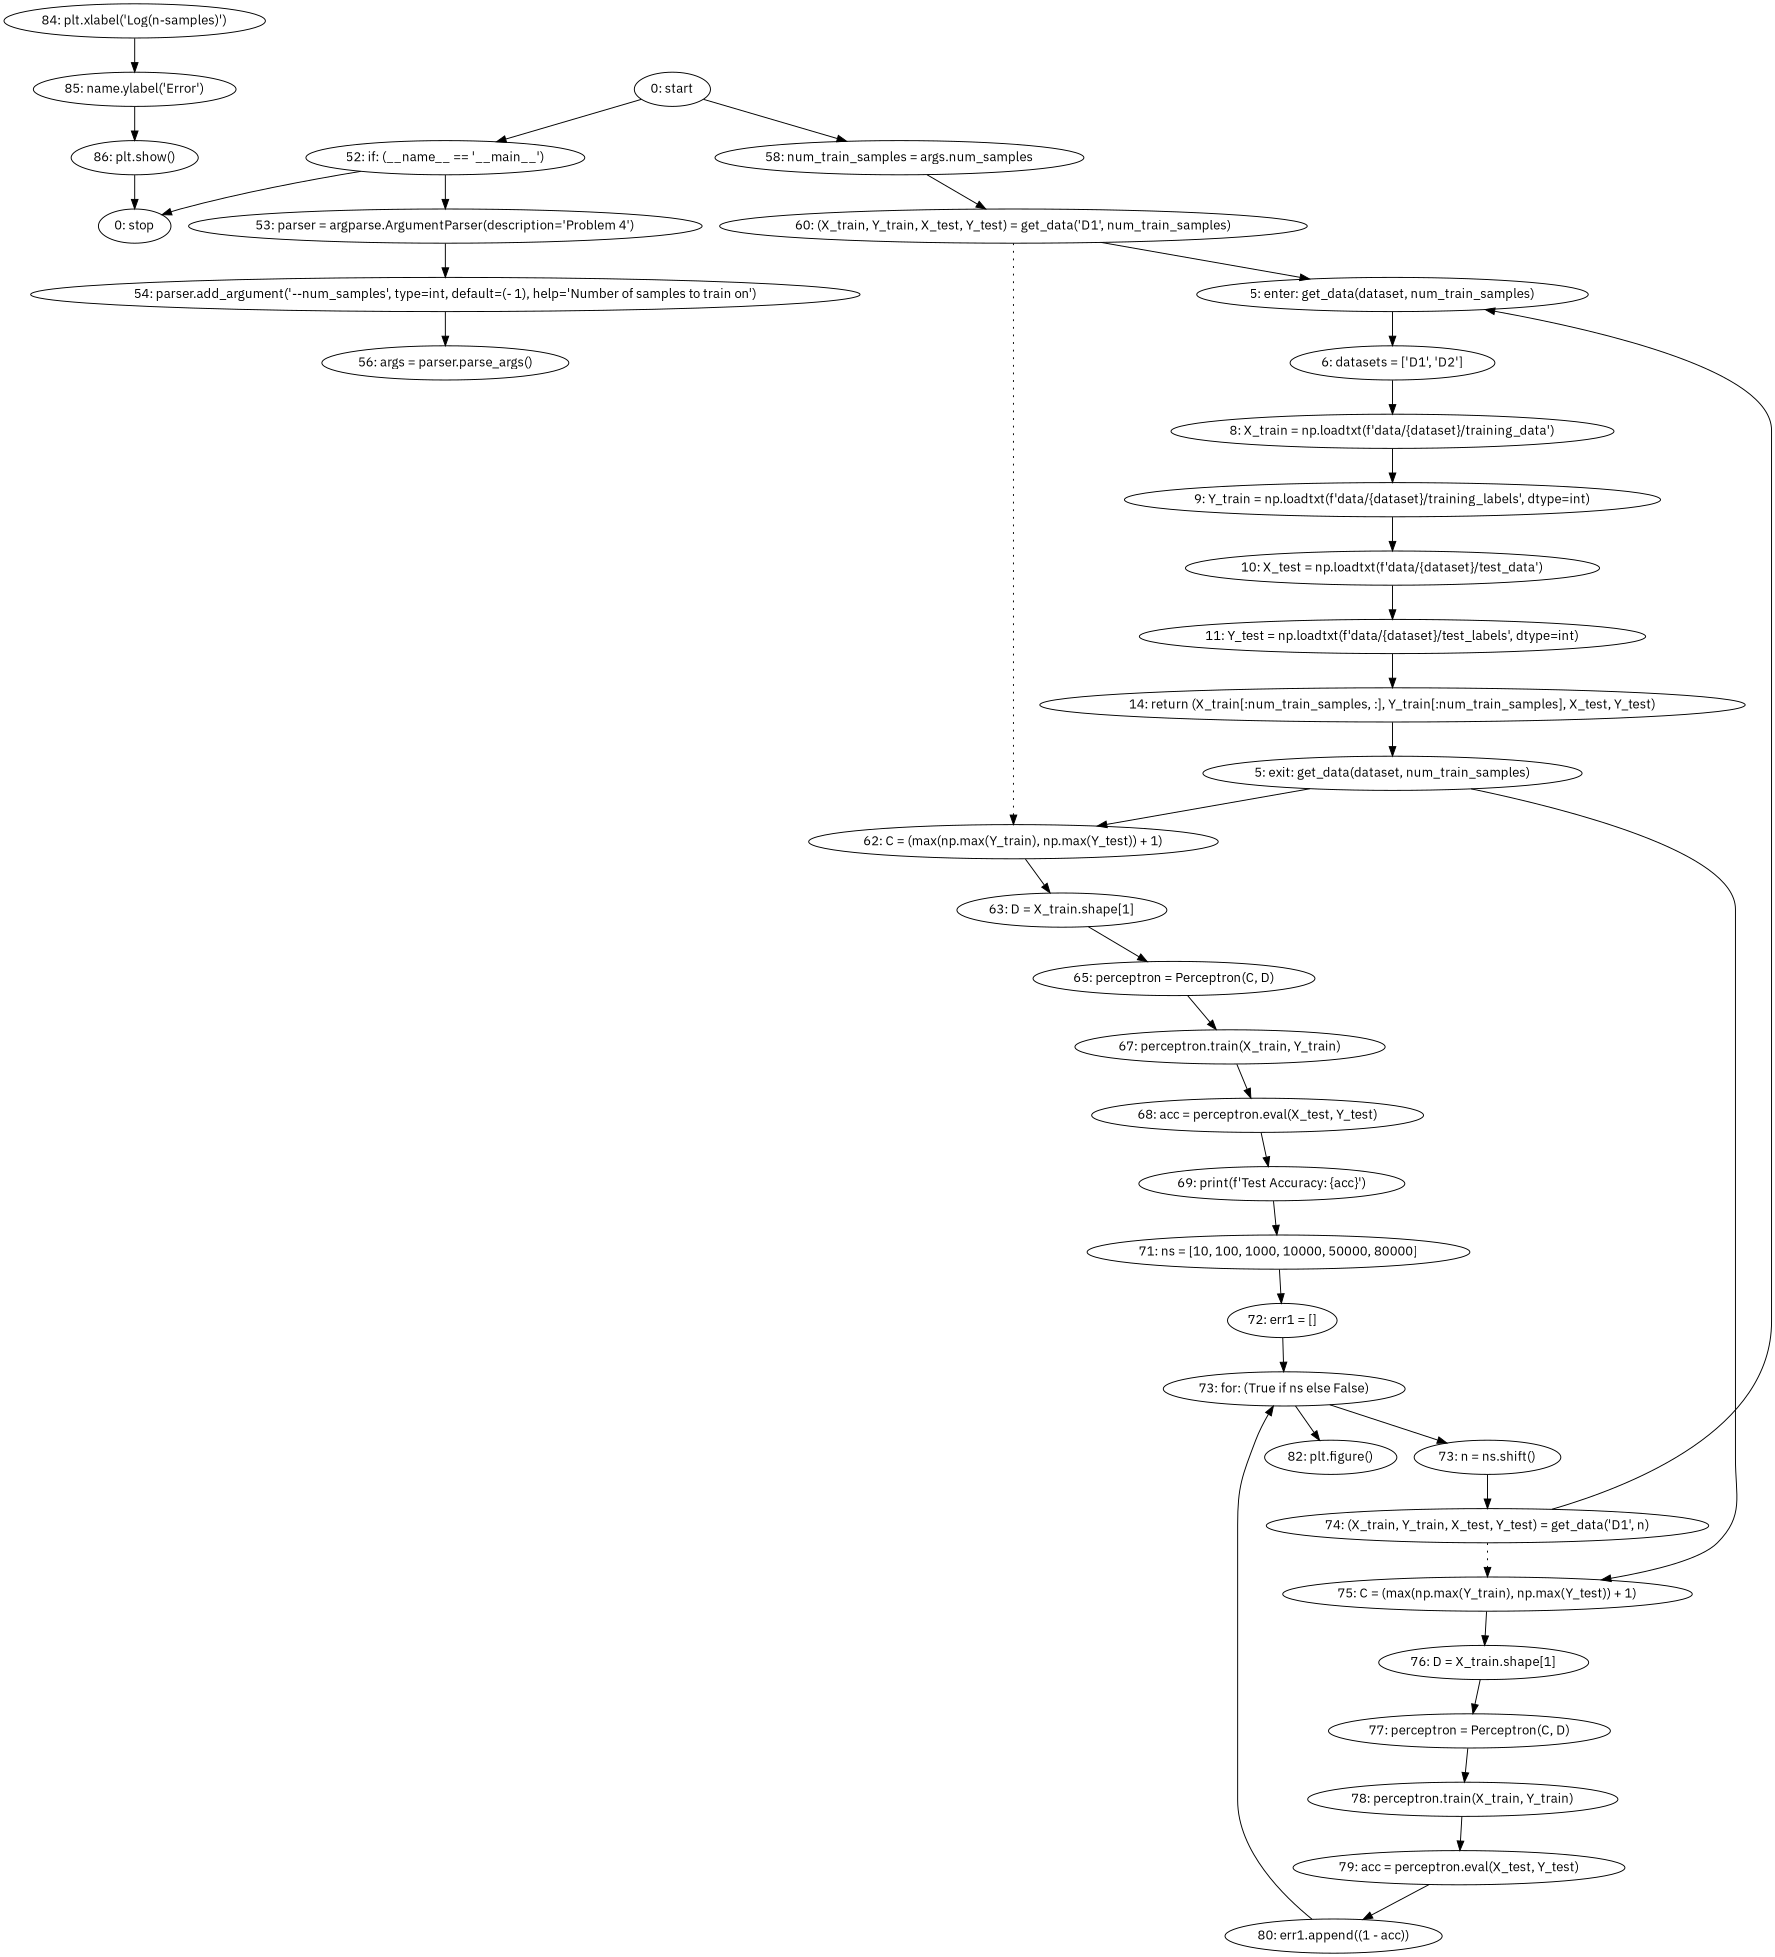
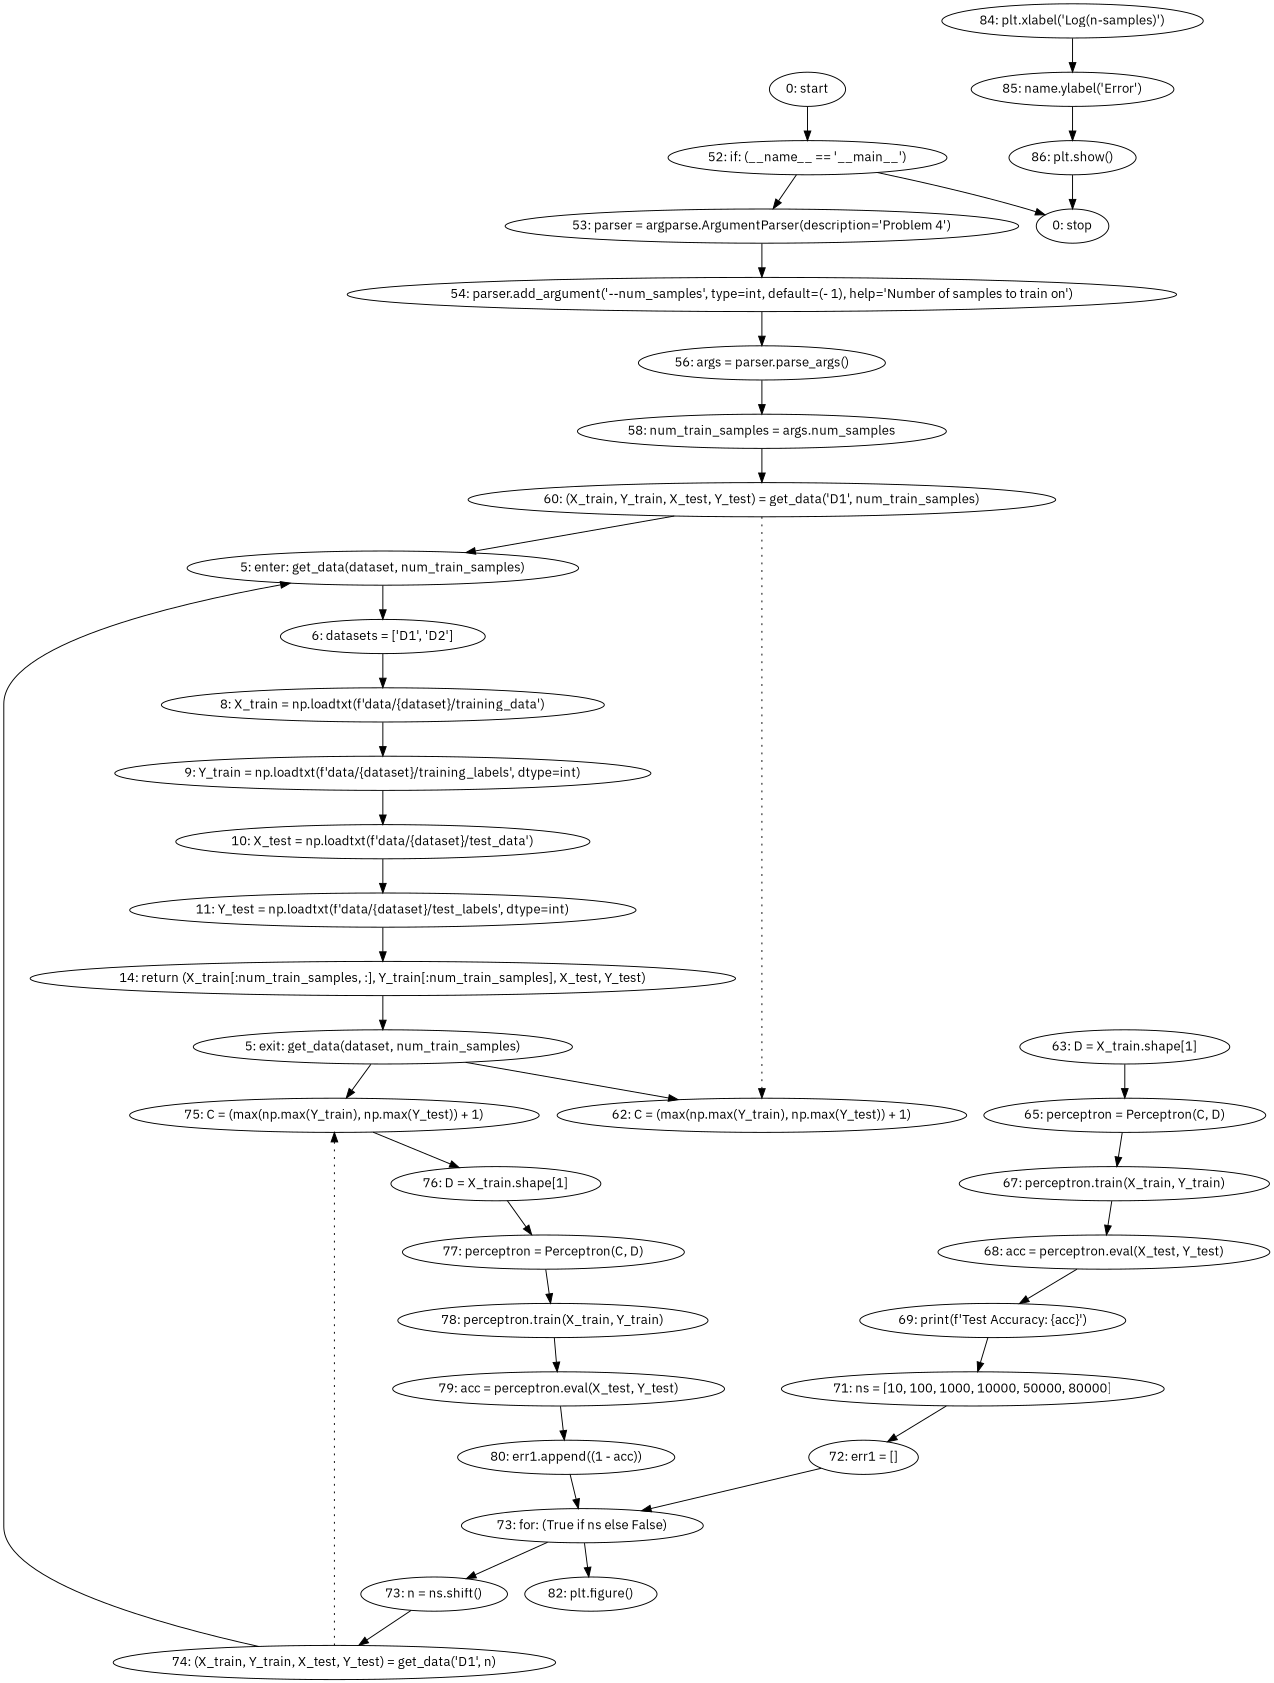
(770, 119) -> (762, 392)
(1035, 872) -> none
